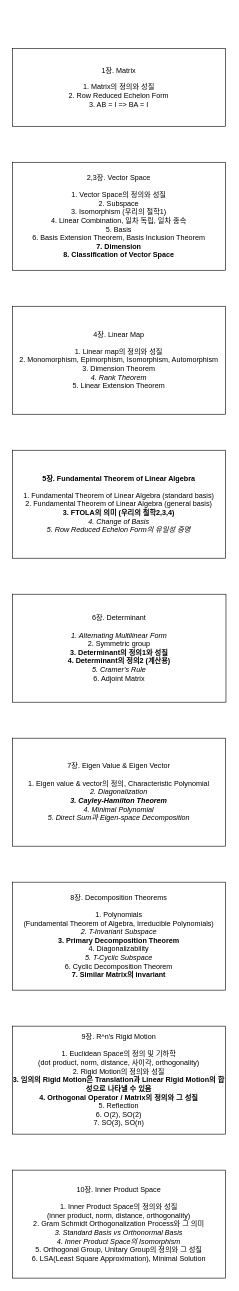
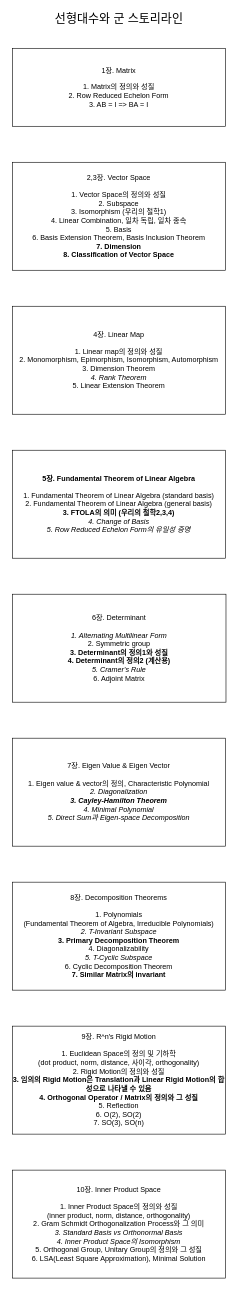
none -> (119, 18)
